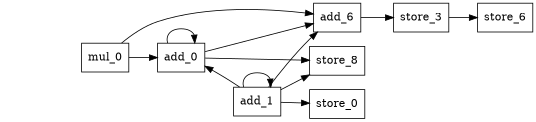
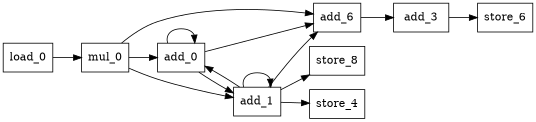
(421, 18) -> (421, 18)
none -> (28, 58)
(253, 59) -> (212, 81)
none -> (176, 85)
(337, 104) -> (337, 104)
